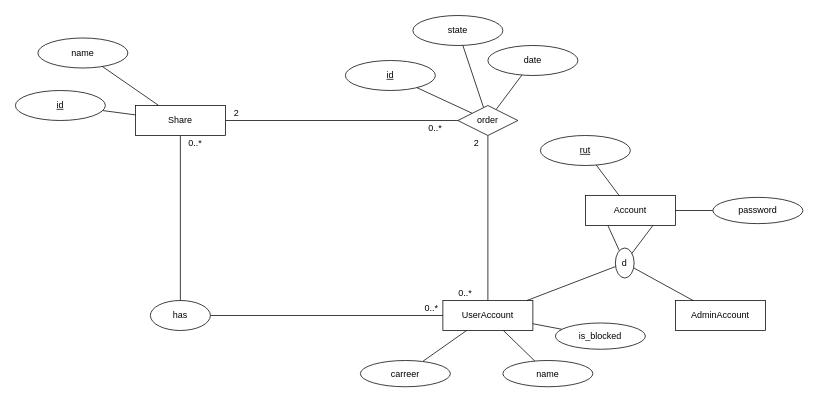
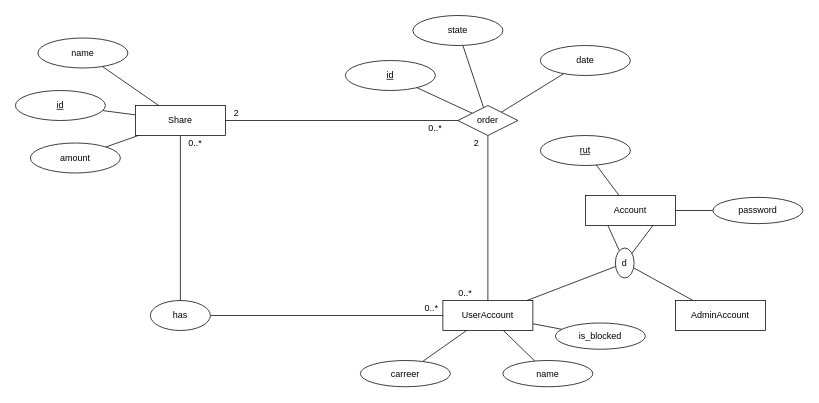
(533, 60) -> (585, 60)
none -> (122, 141)
none -> (75, 158)
